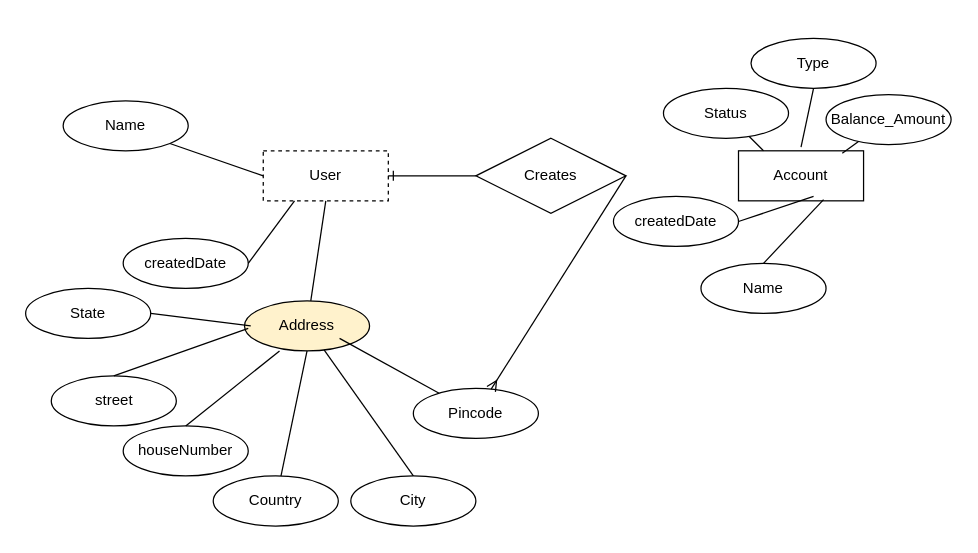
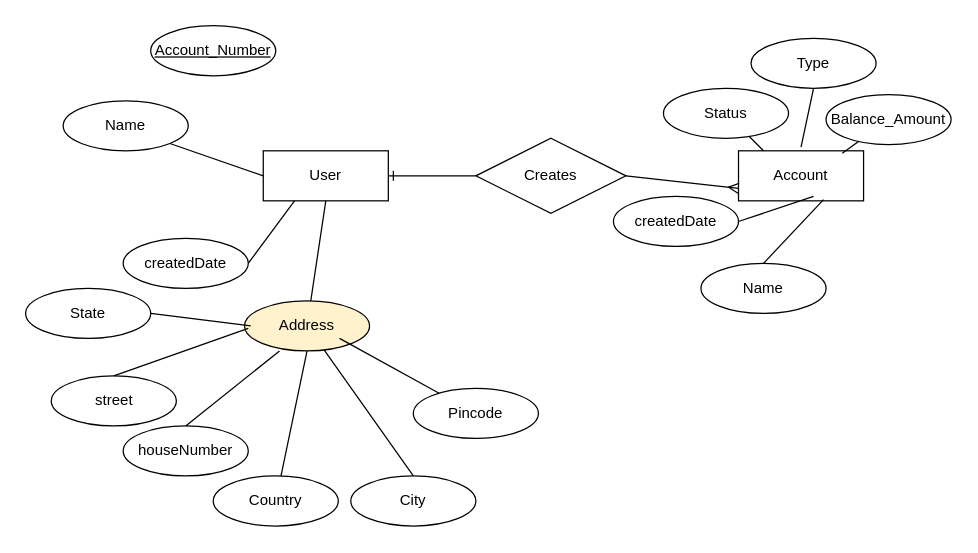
none -> (213, 51)
(326, 176) -> (326, 176)
(558, 282) -> (681, 182)
